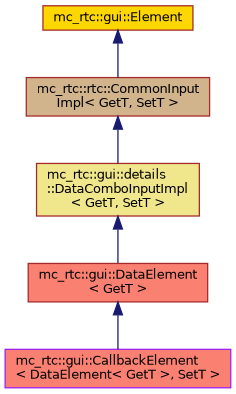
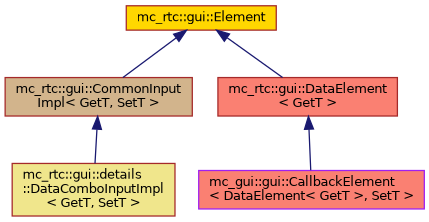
(118, 97) -> (99, 97)
(118, 246) -> (255, 58)
(118, 369) -> (312, 190)
